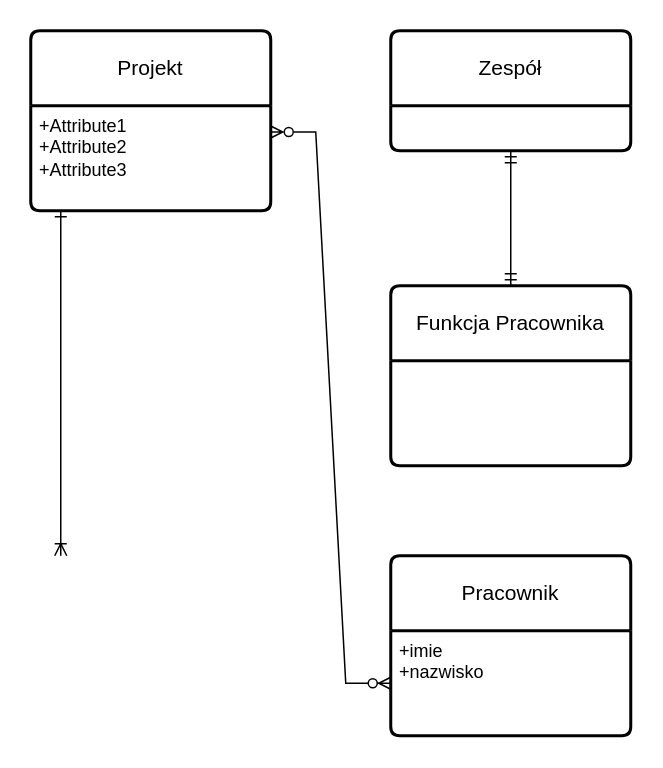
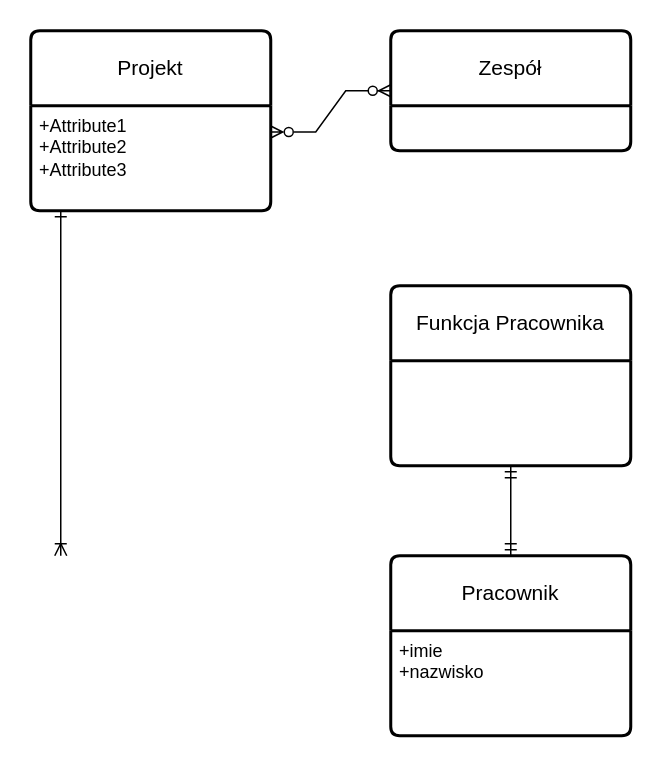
(511, 219) -> none
(332, 427) -> (343, 95)
none -> (511, 512)
